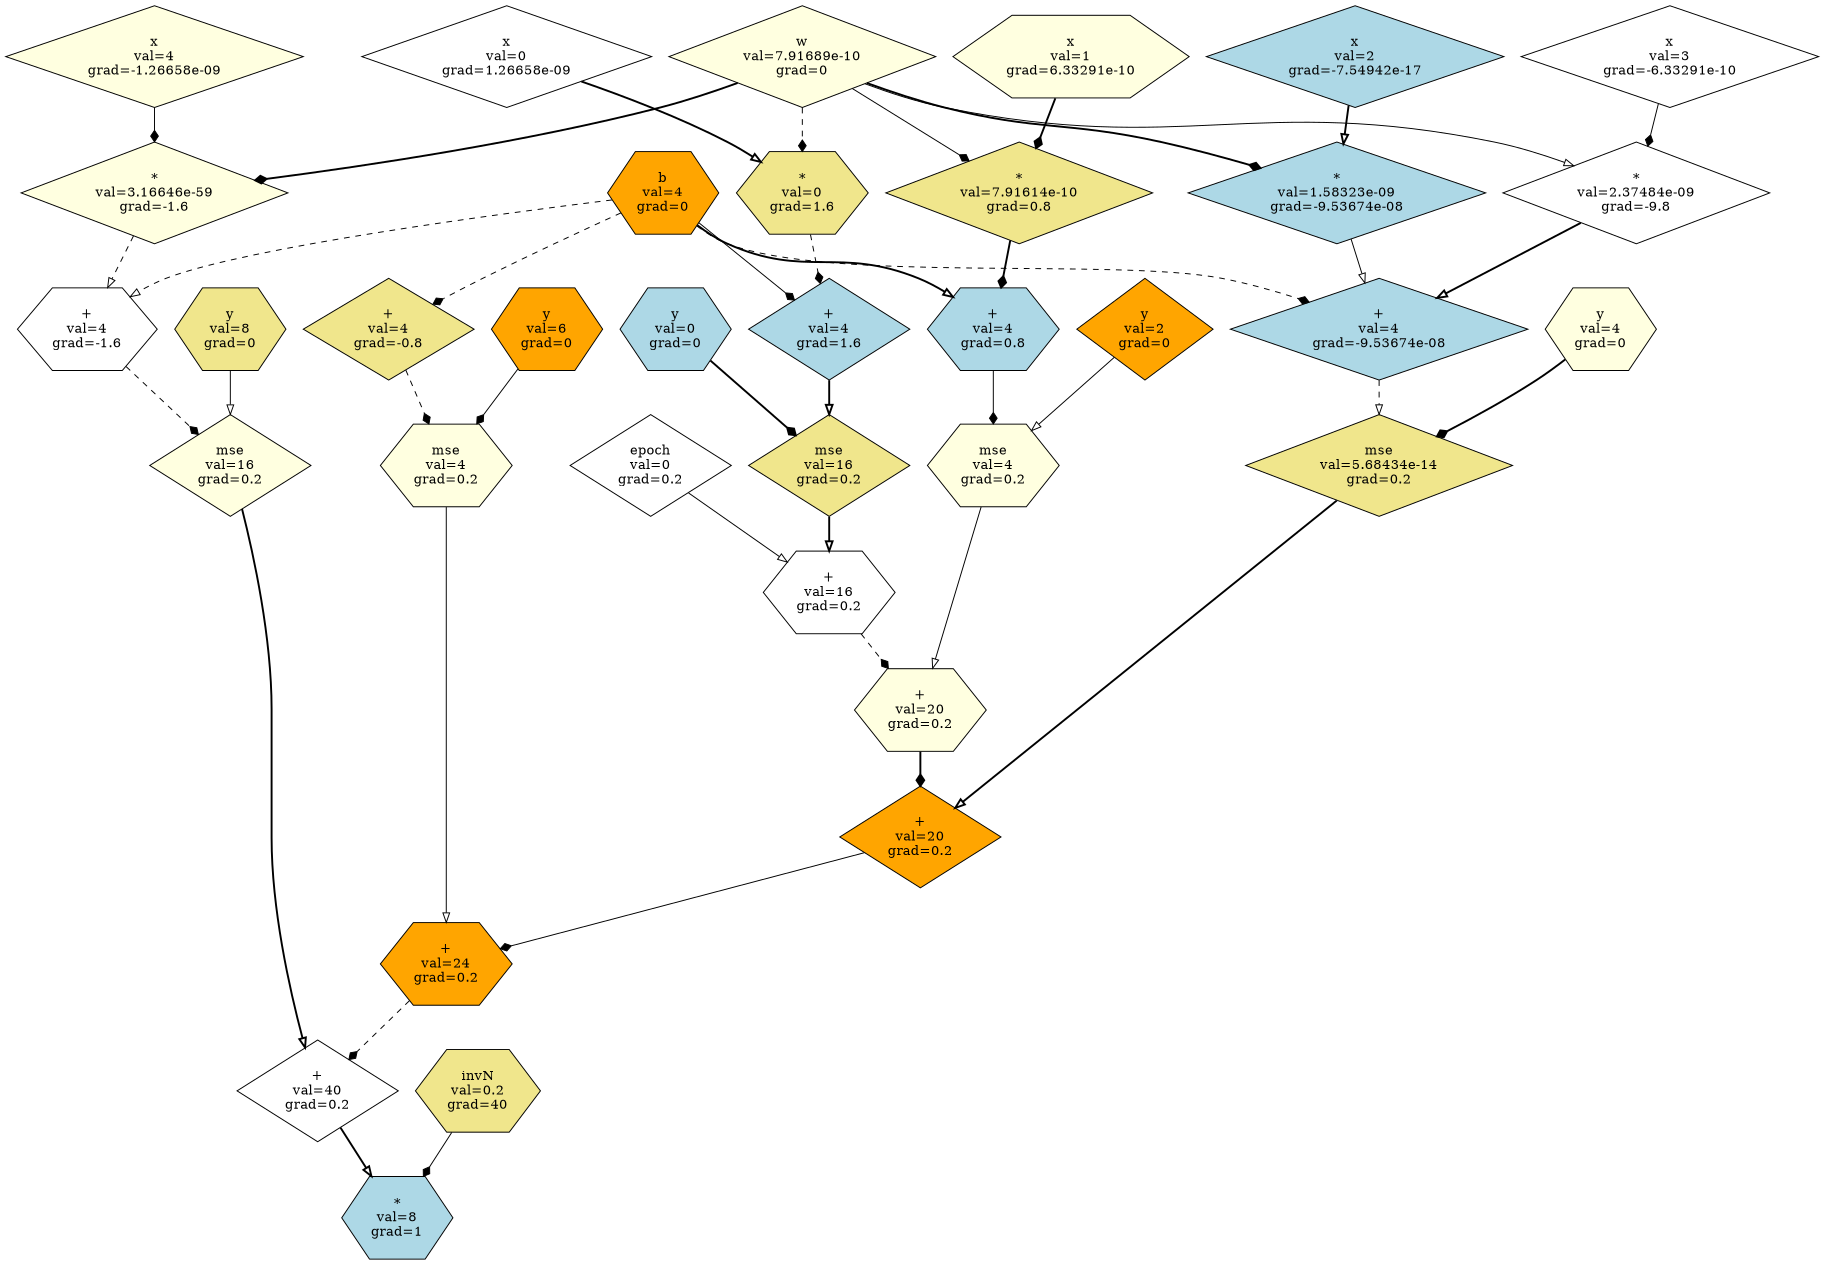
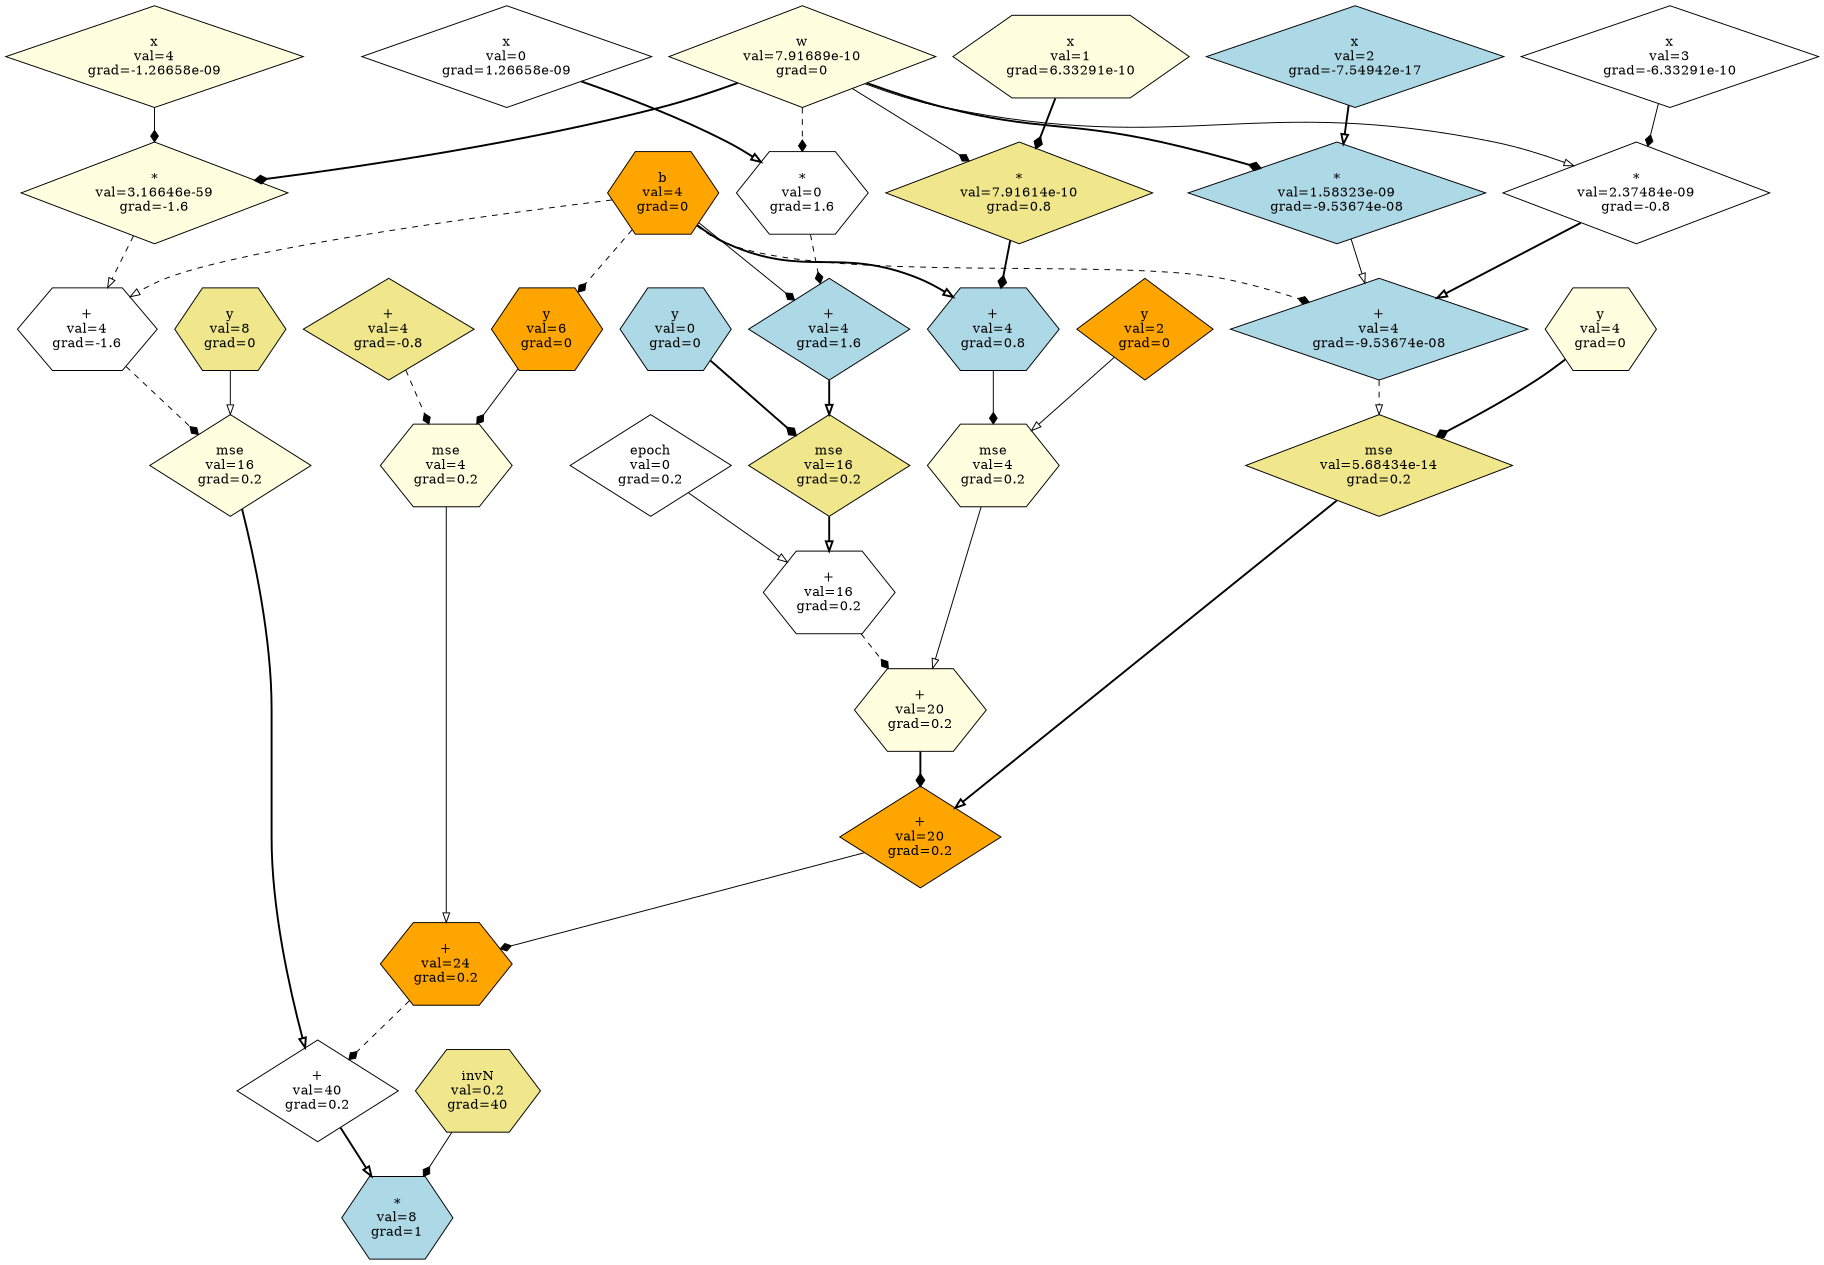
(802, 193) -> (802, 193)
(1636, 193) -> (1636, 193)
(532, 255) -> (609, 257)
